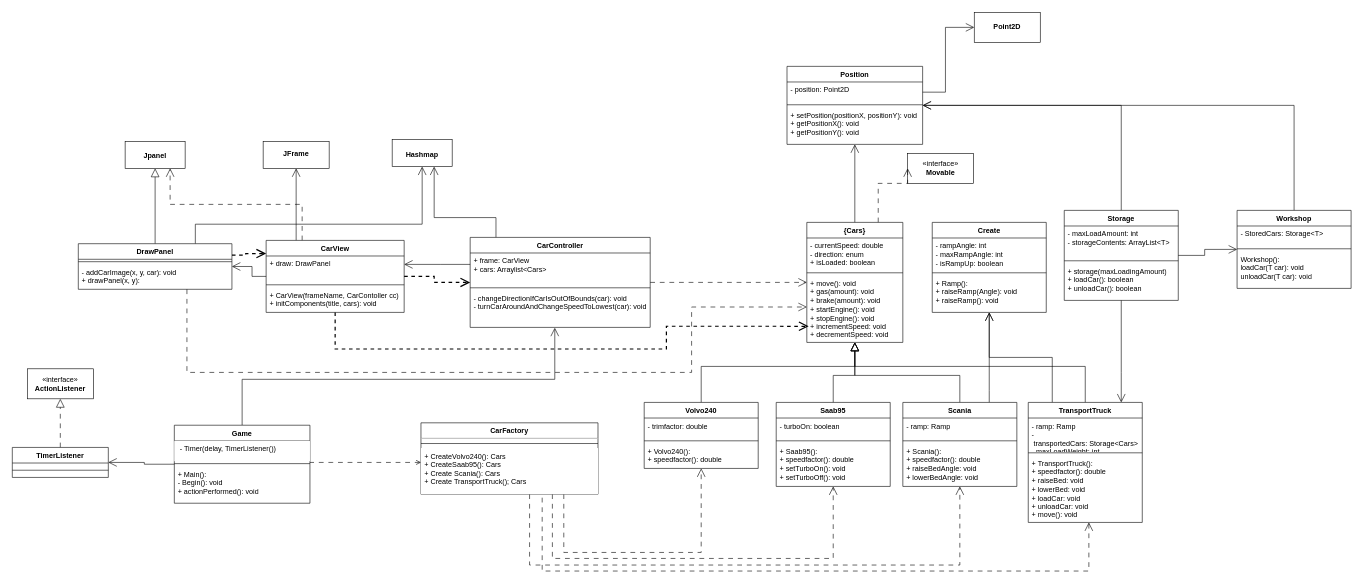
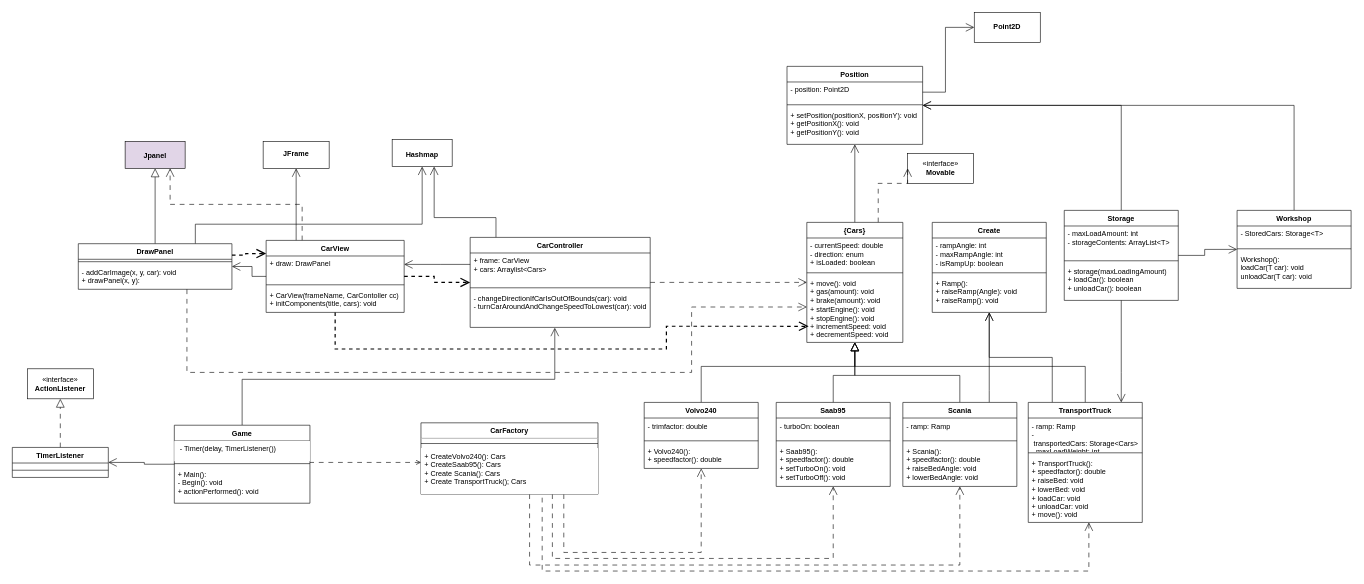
(155, 155) -> (155, 155)
